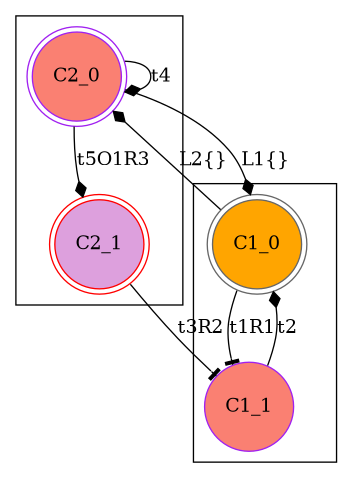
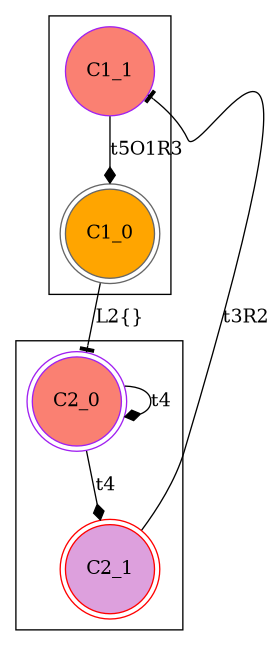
(196, 122) -> none
(113, 160) -> (106, 485)
(173, 166) -> (94, 314)
(228, 324) -> none
(288, 328) -> (146, 150)
